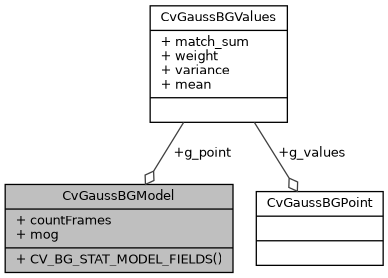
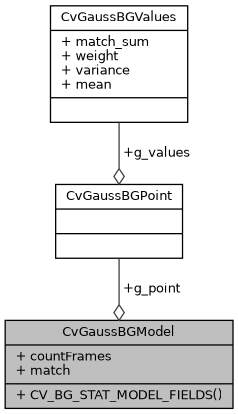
(169, 147) -> (119, 281)
(38, 235) -> (43, 371)
